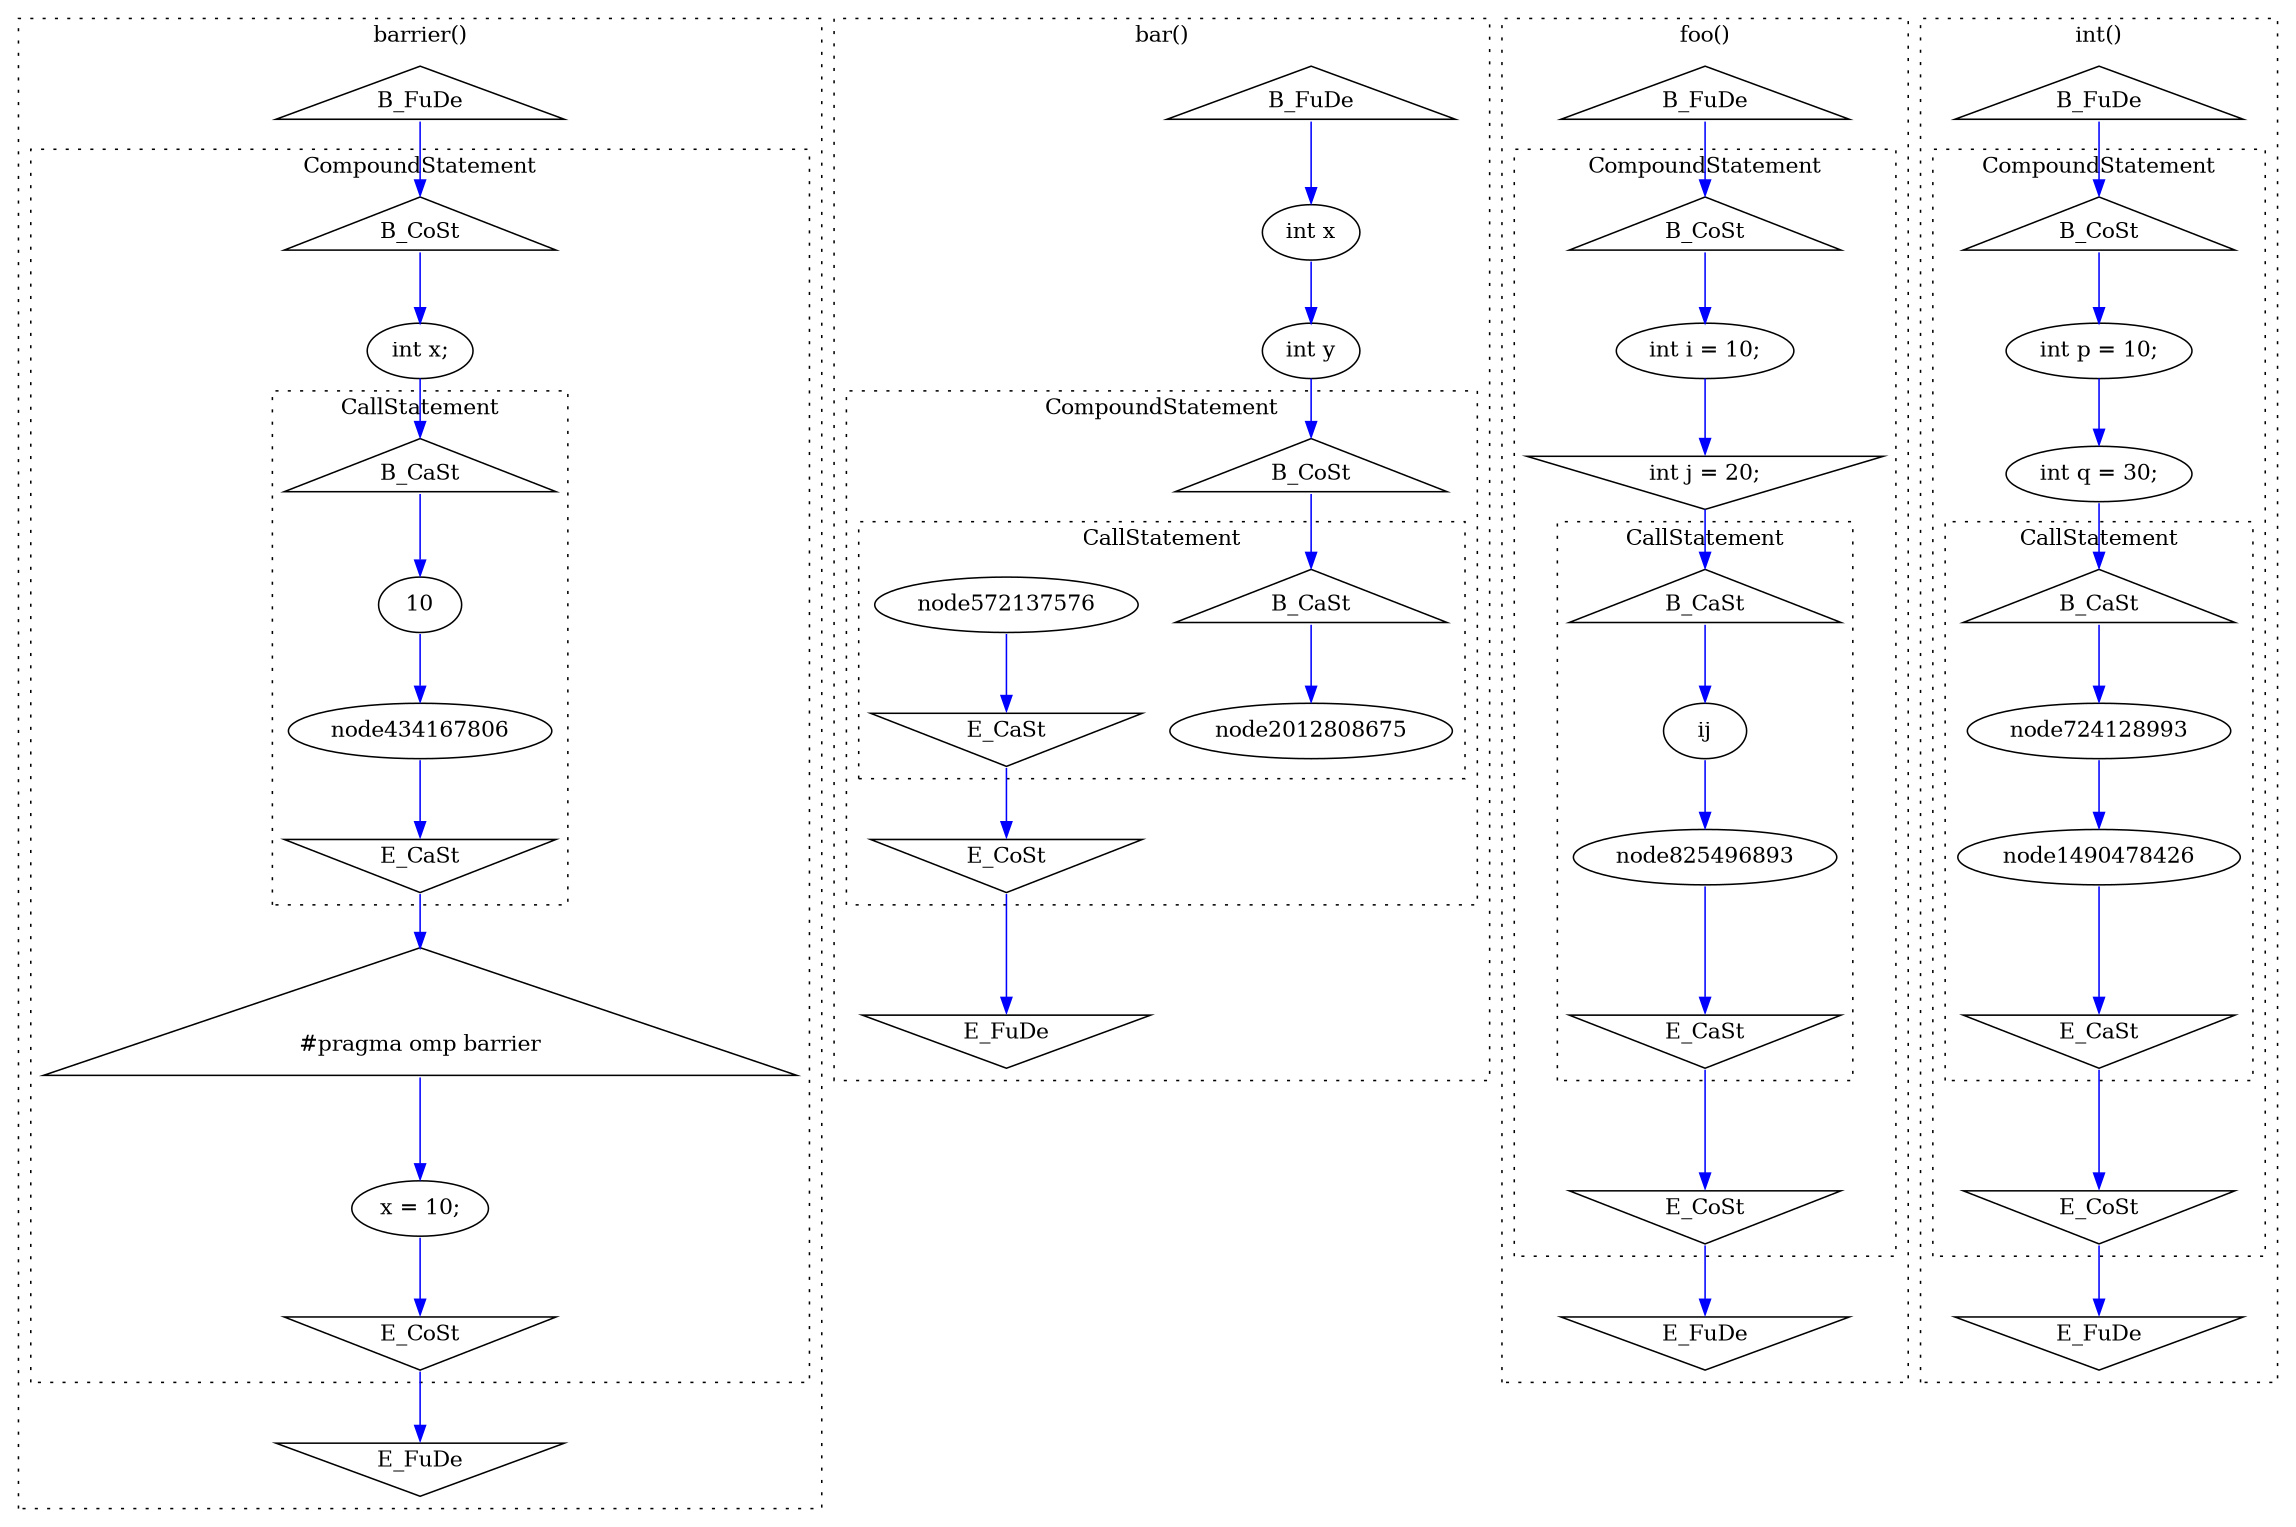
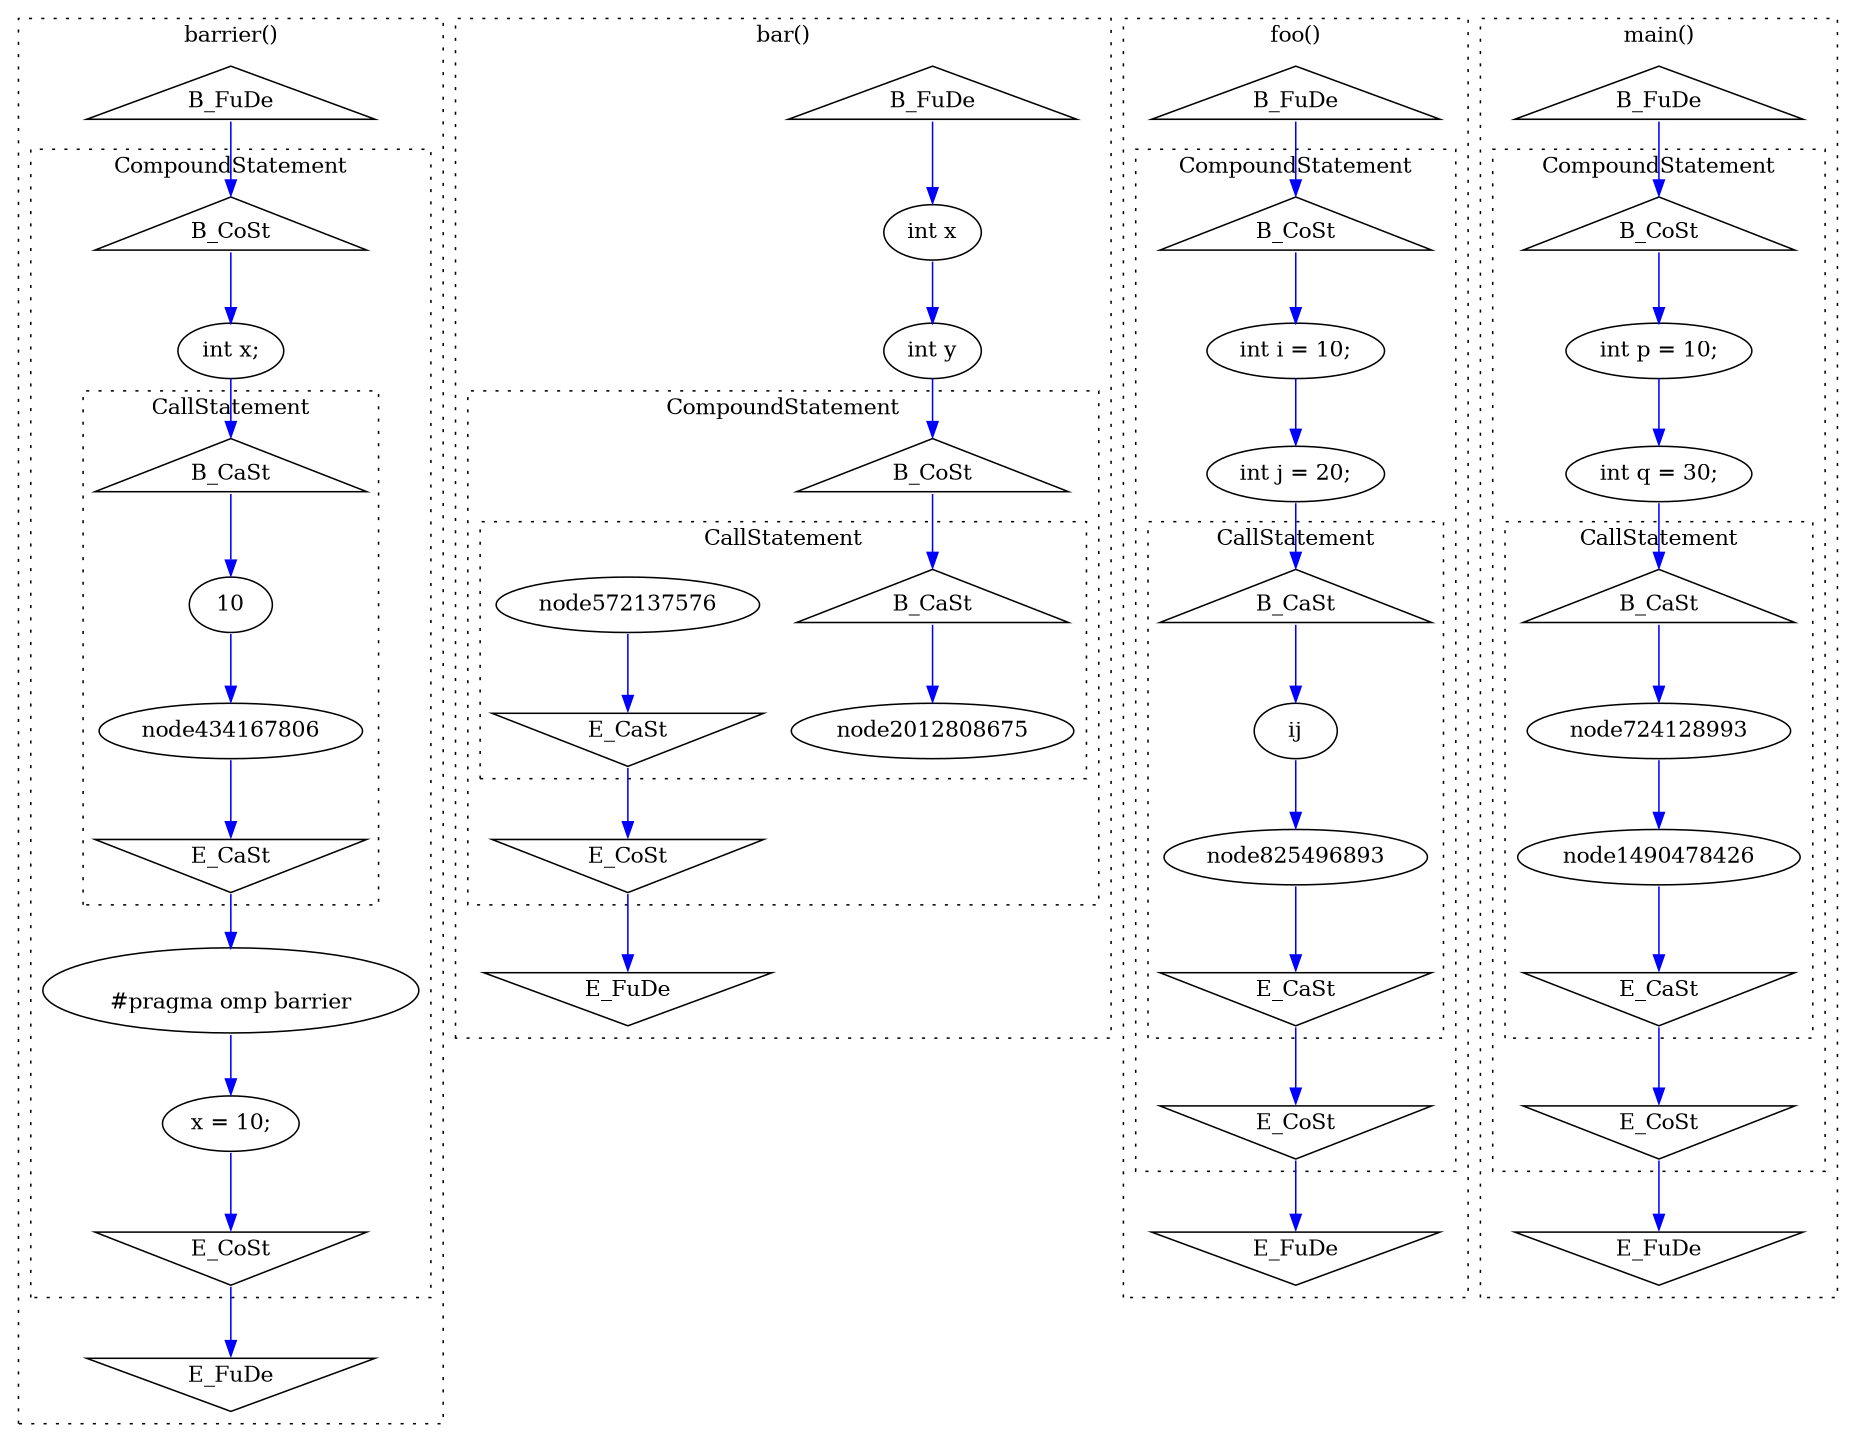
(2099, 36) -> (1659, 36)
(1705, 474) -> (1296, 474)
(420, 1033) -> (231, 990)
